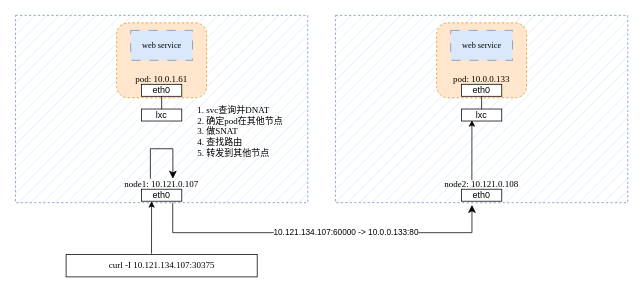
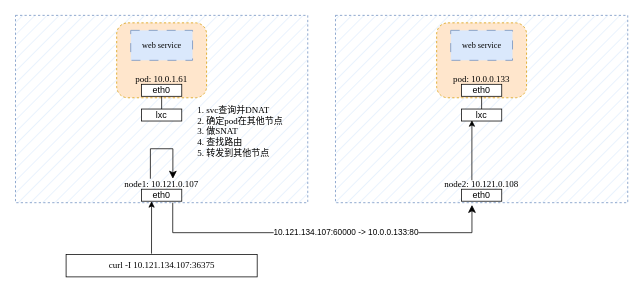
(162, 266) -> (162, 266)
